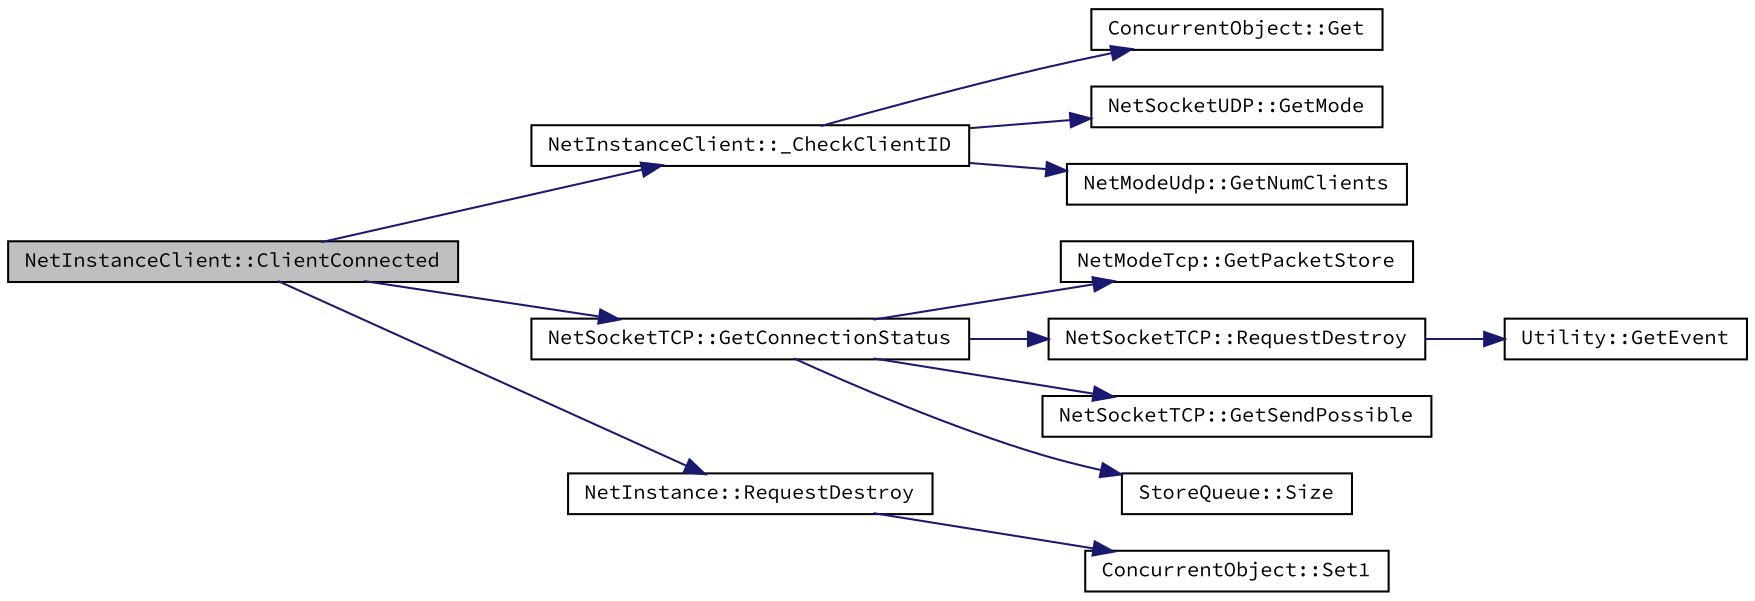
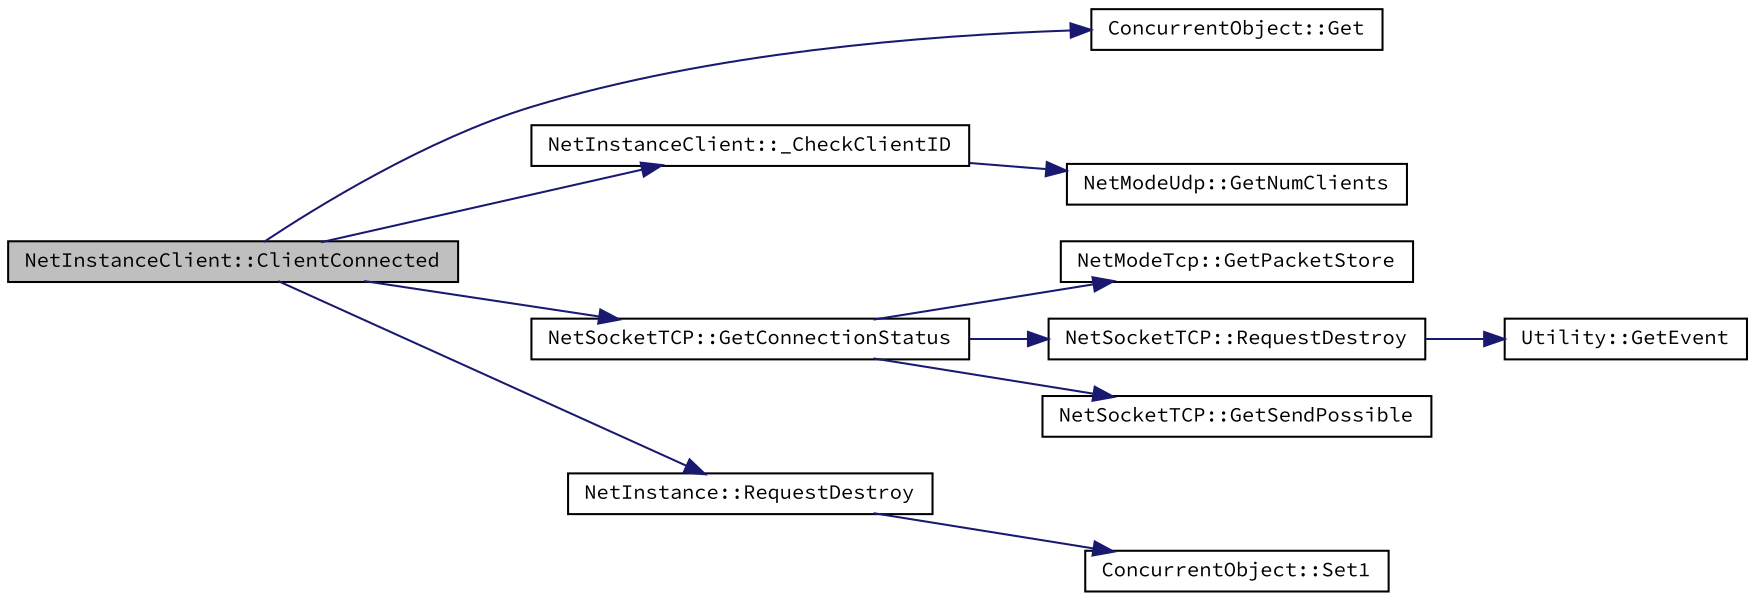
(966, 87) -> (650, 77)
(1237, 107) -> none
(1237, 494) -> none
